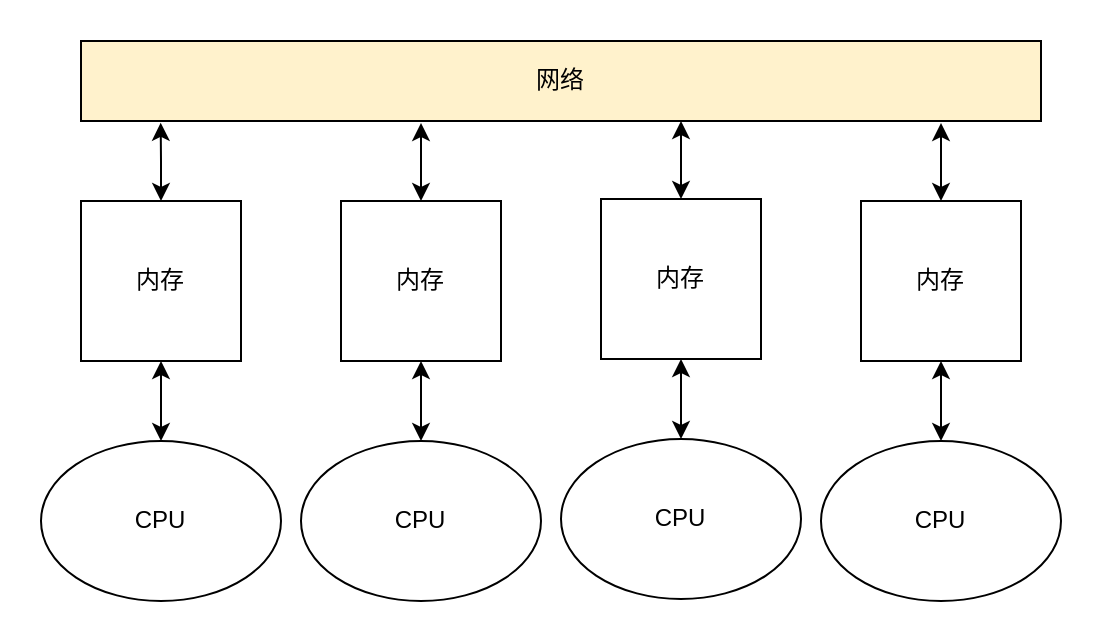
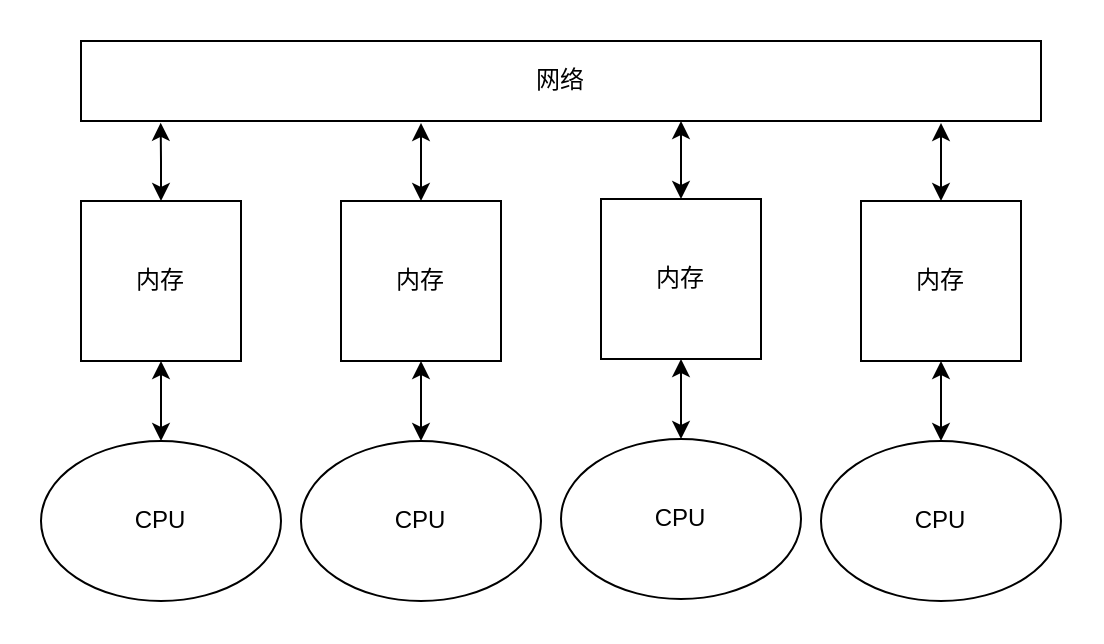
(561, 81) -> (561, 81)
